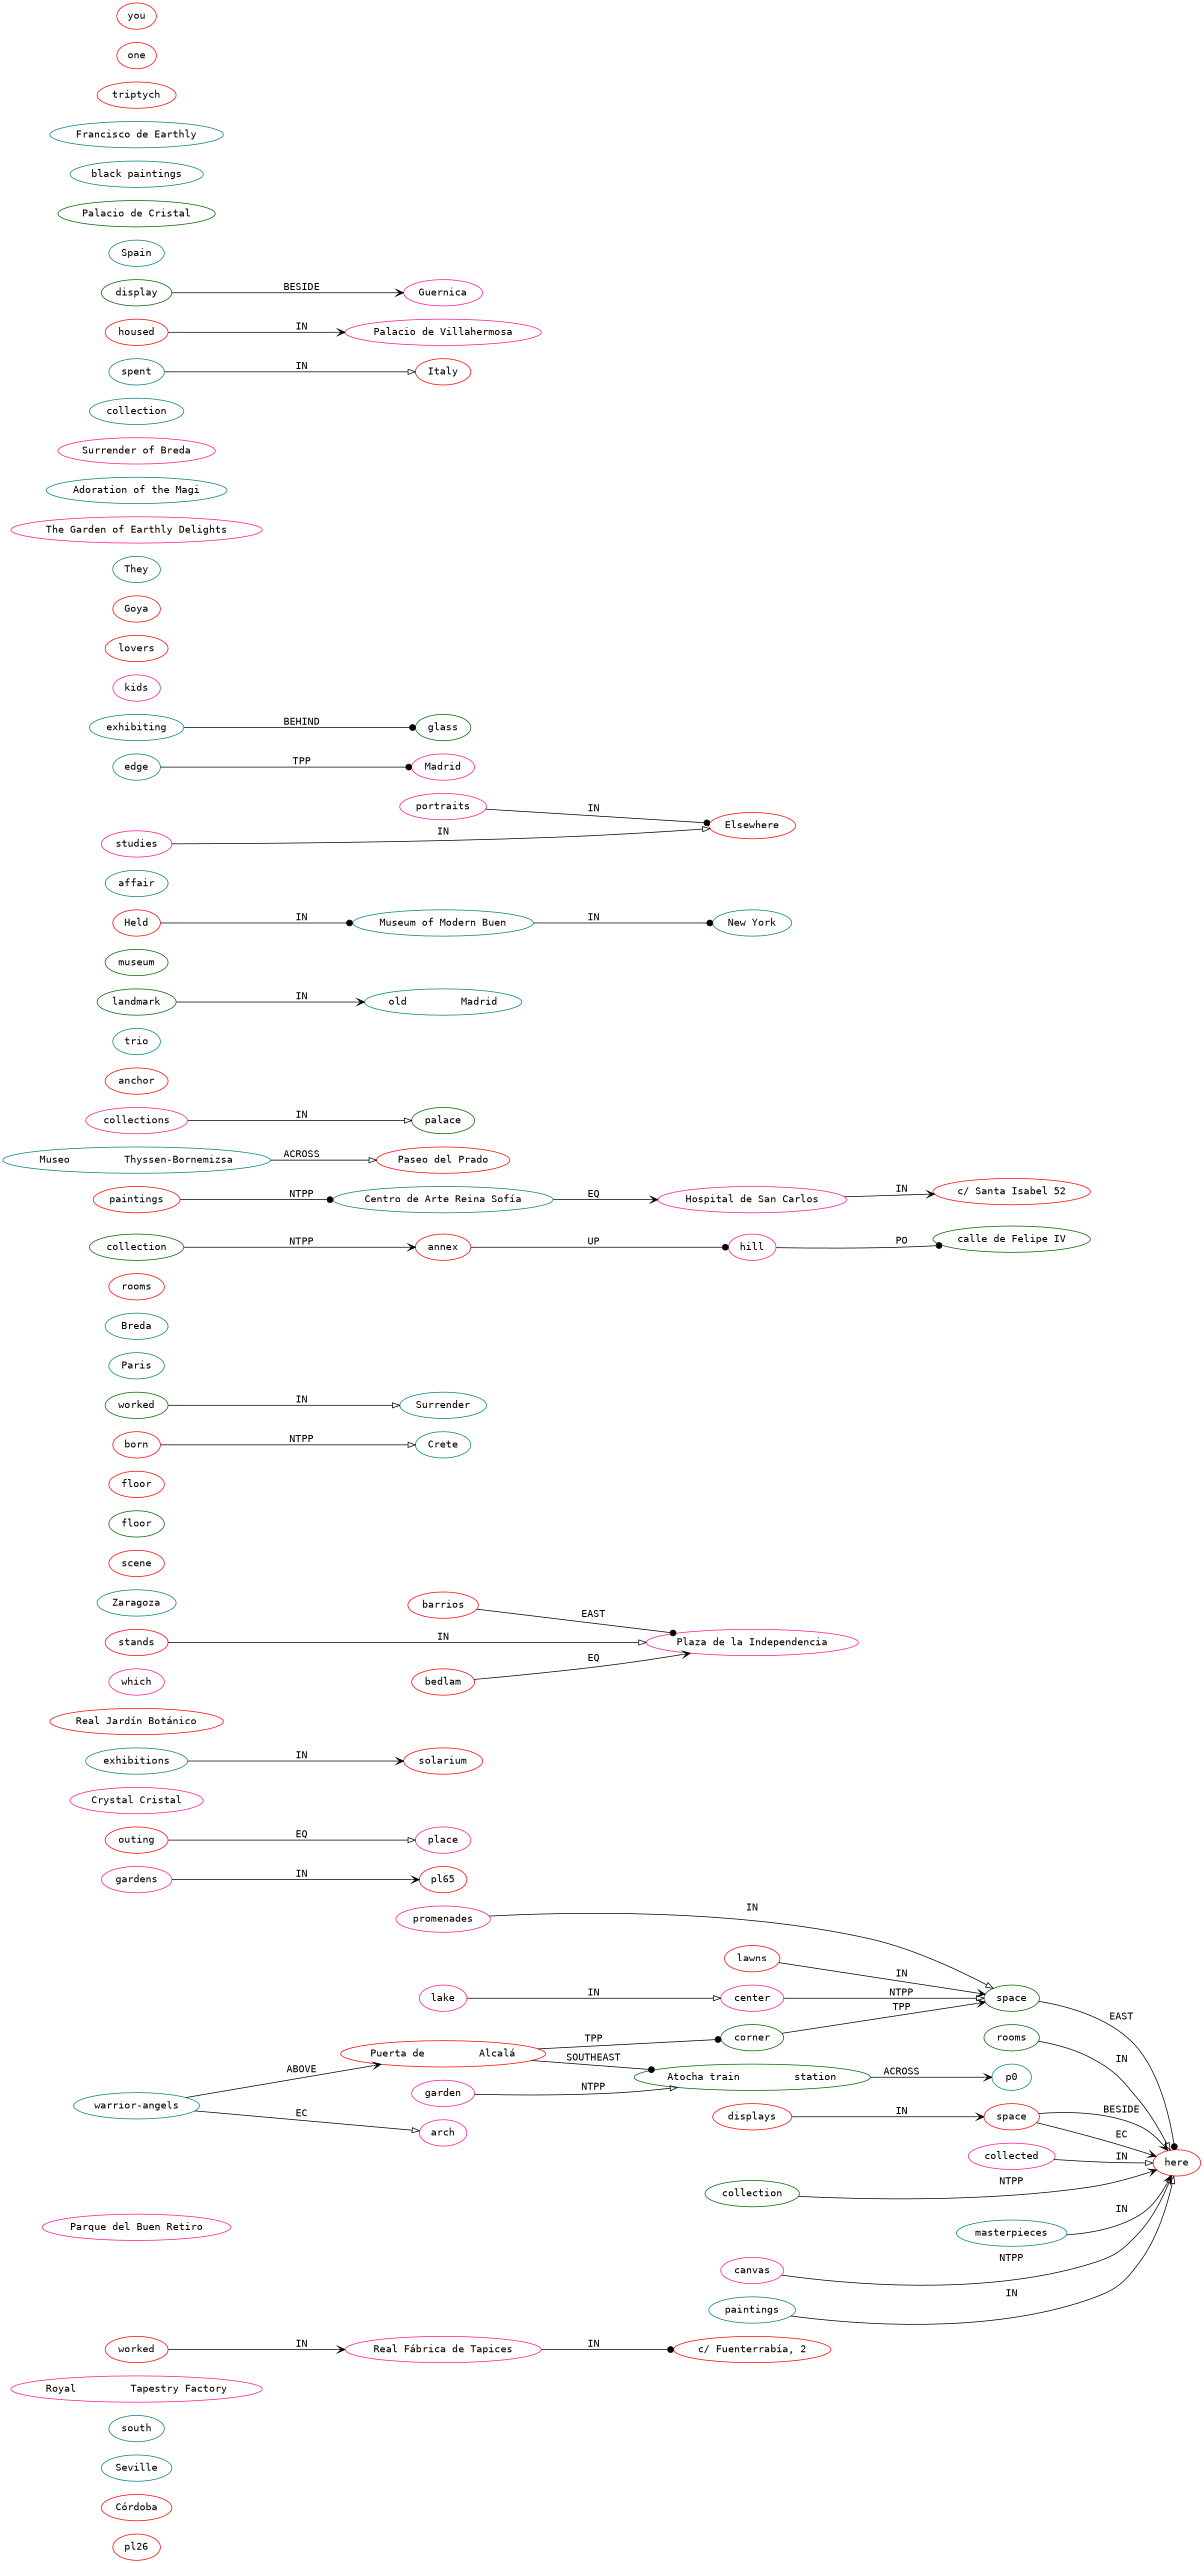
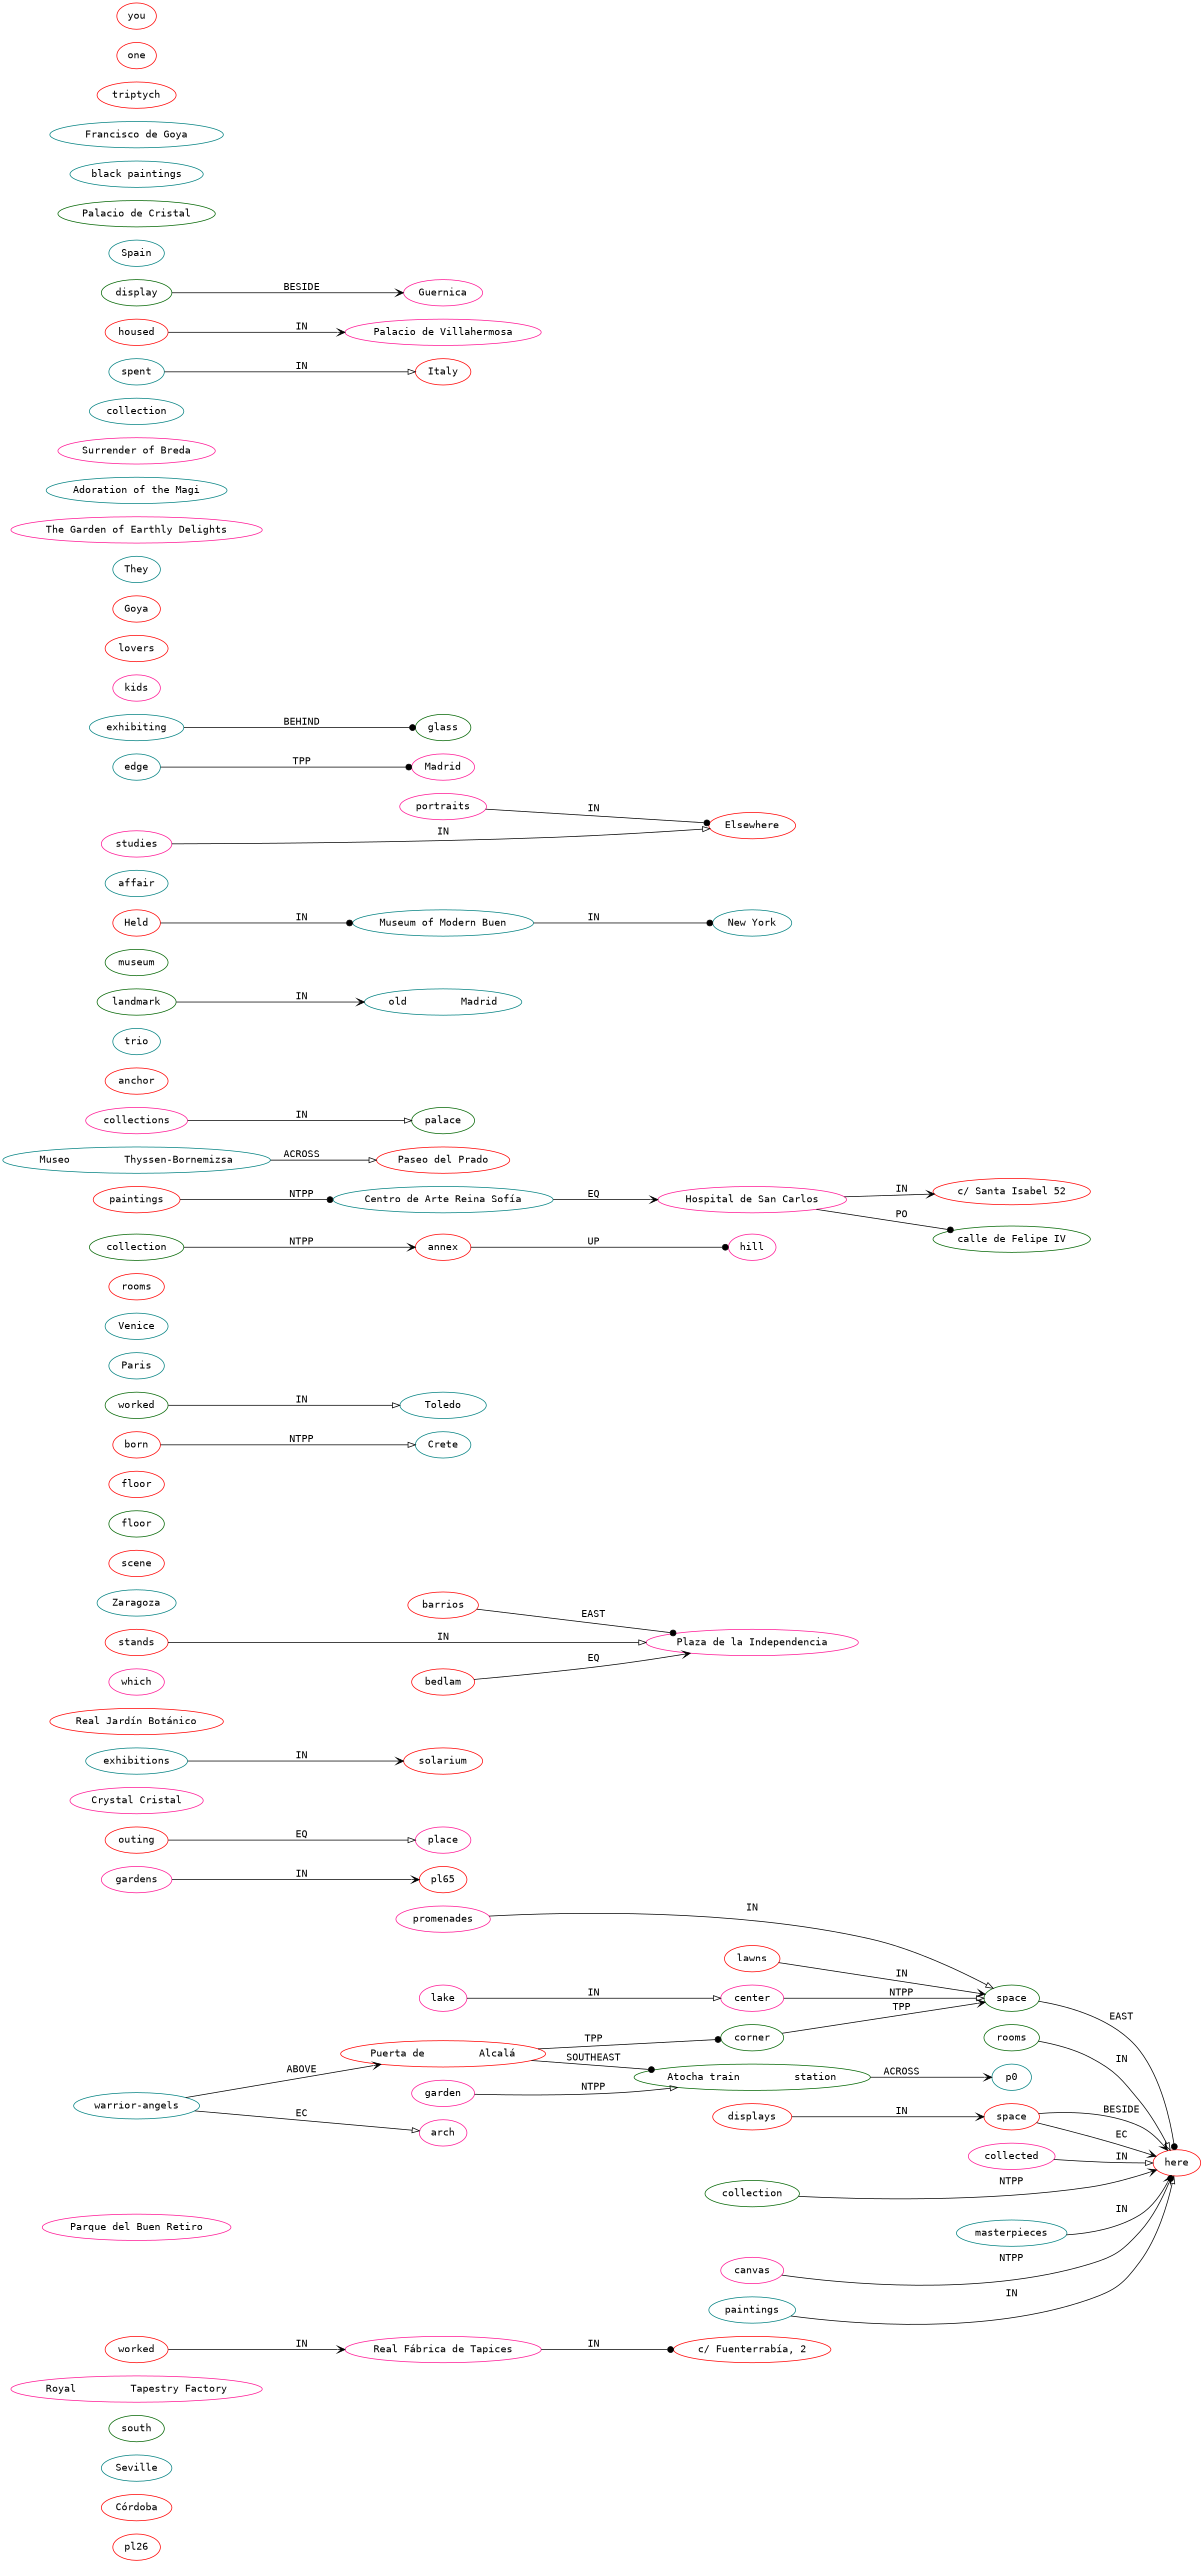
(137, 135) -> (137, 135)
(856, 1248) -> (882, 1219)
(137, 1326) -> (137, 1326)
(443, 1405) -> (443, 1405)
(995, 2282) -> (995, 2282)
(137, 2429) -> (137, 2429)
